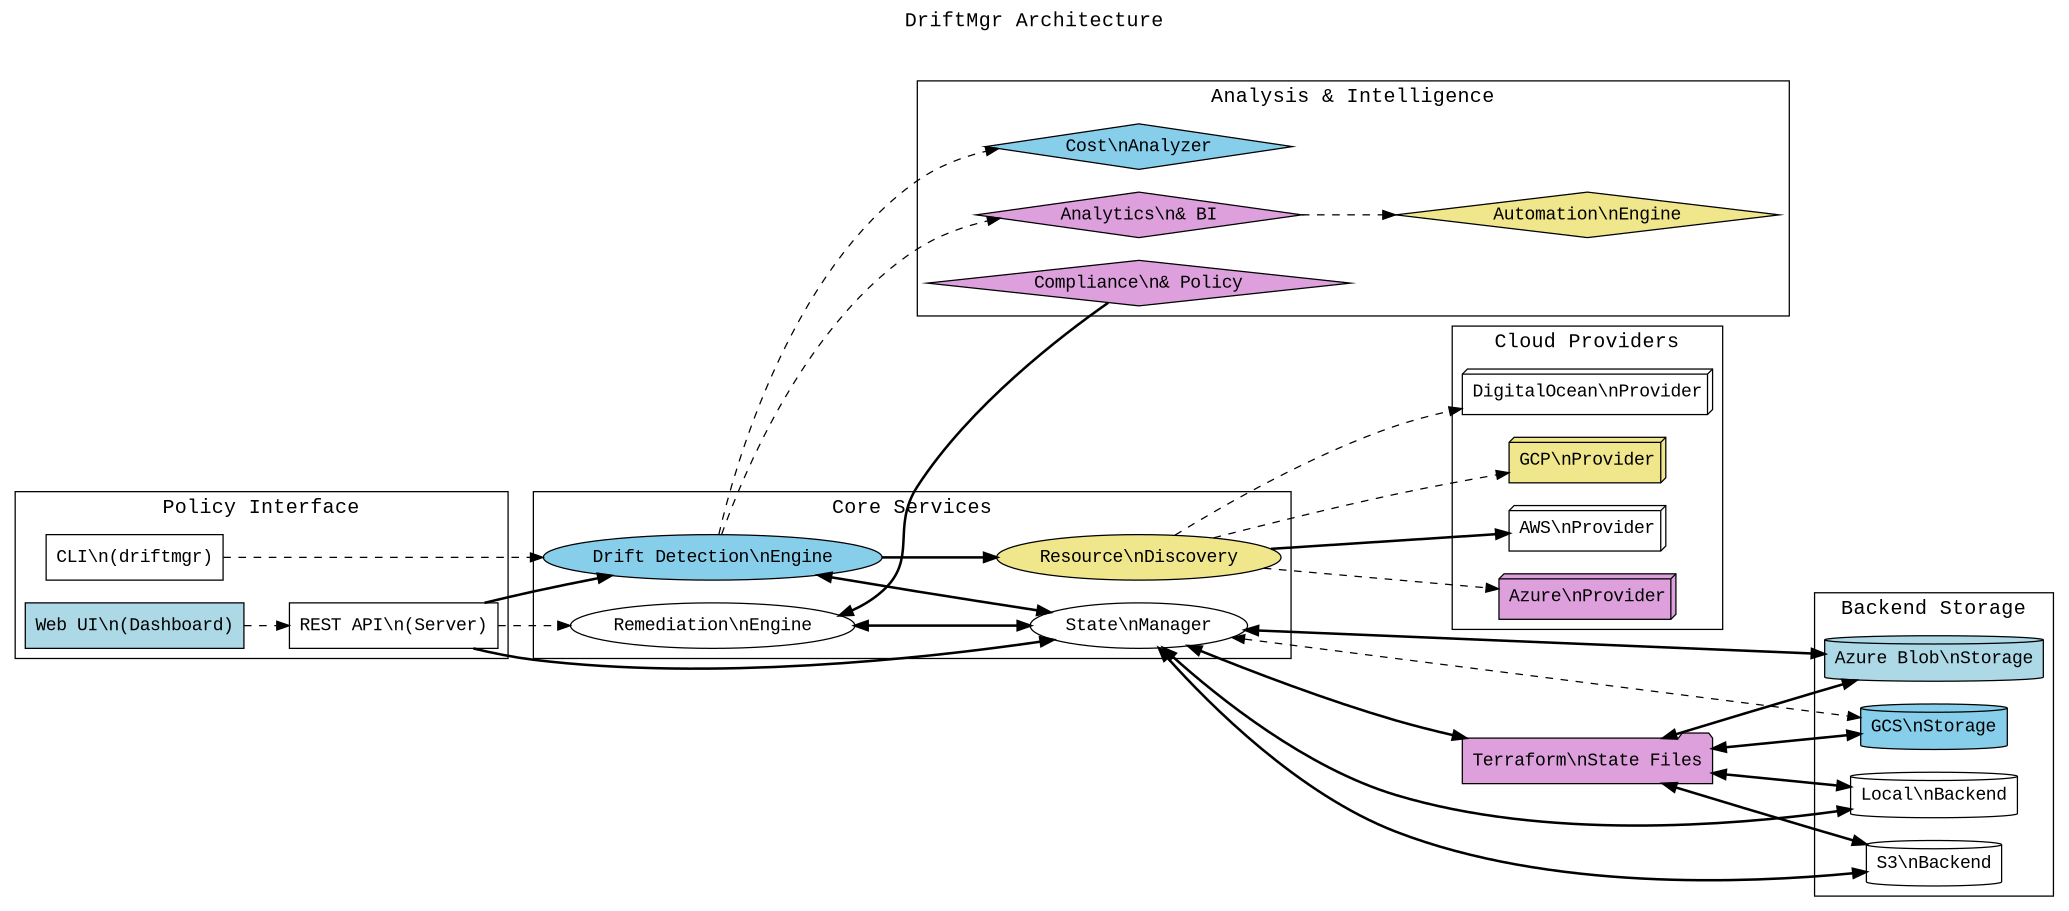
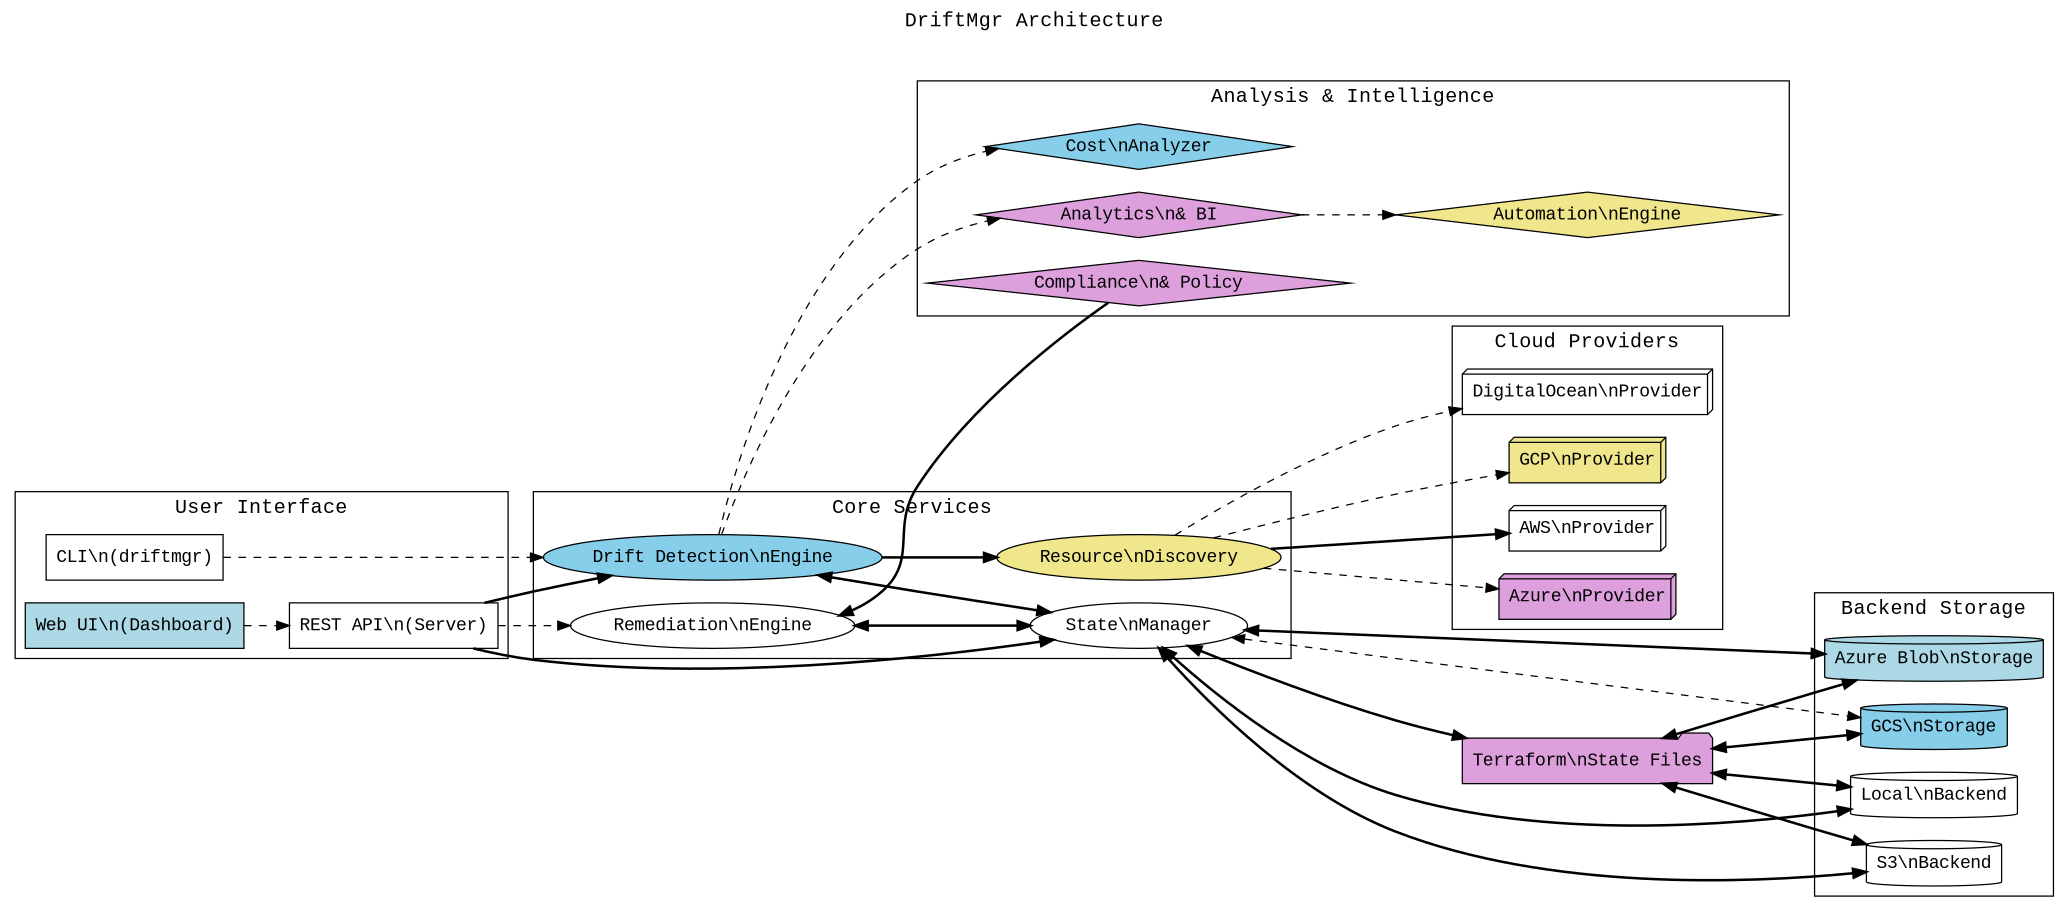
(262, 508) -> (262, 508)
